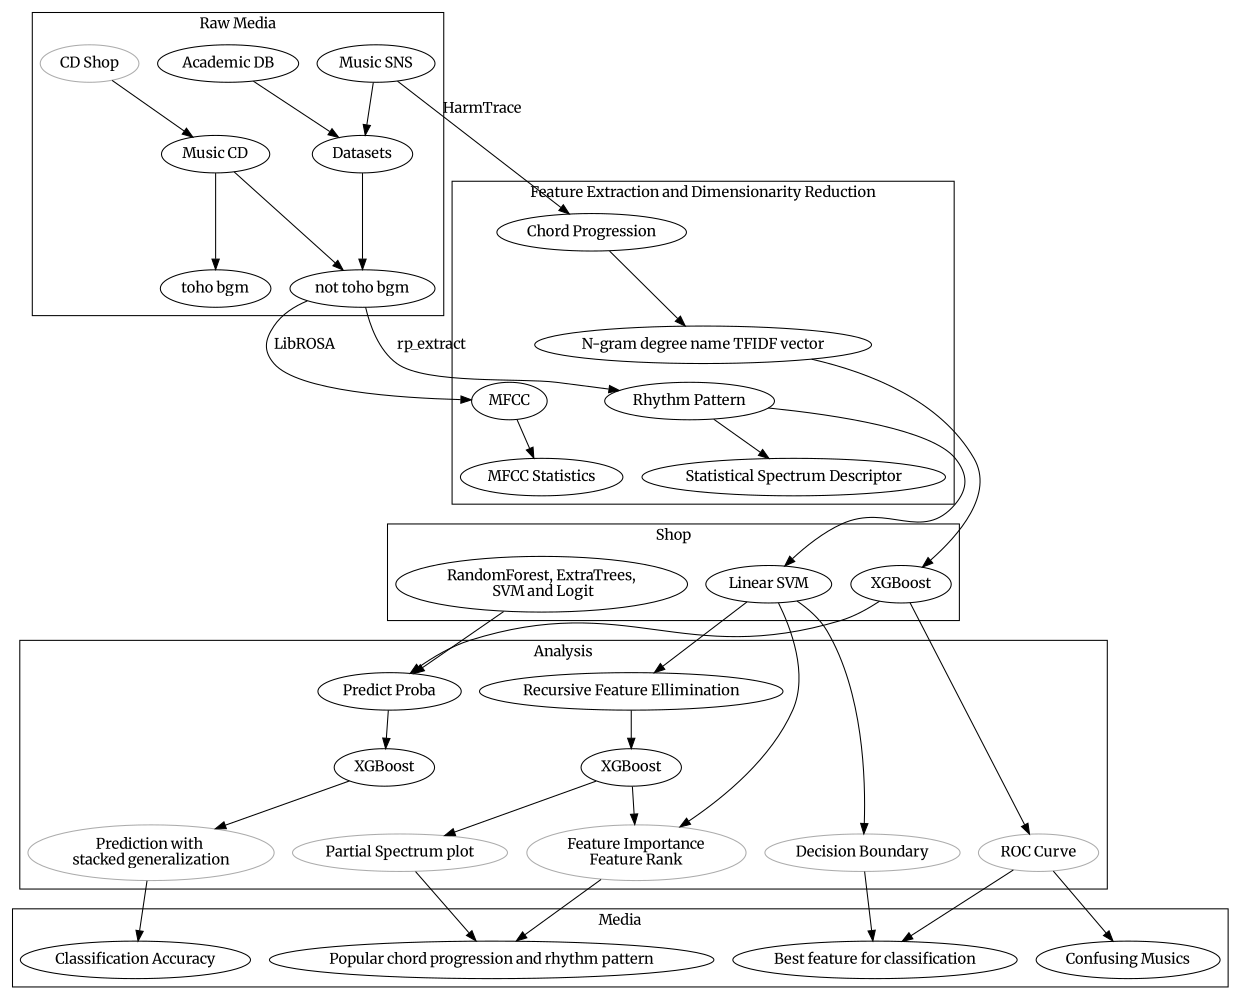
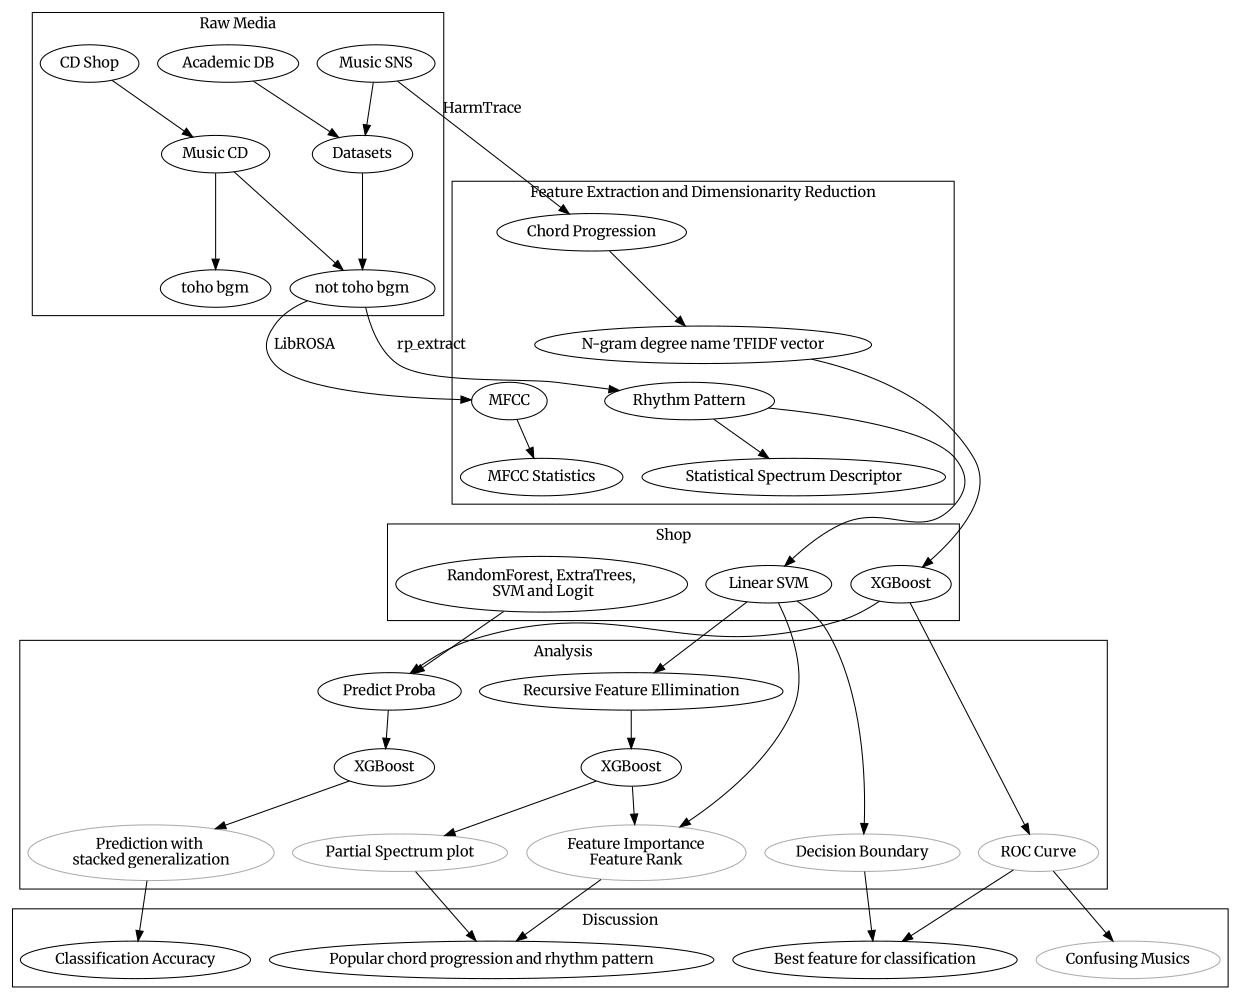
(90, 64) -> (90, 64)
(620, 921) -> (620, 921)
(1128, 960) -> (1128, 960)
